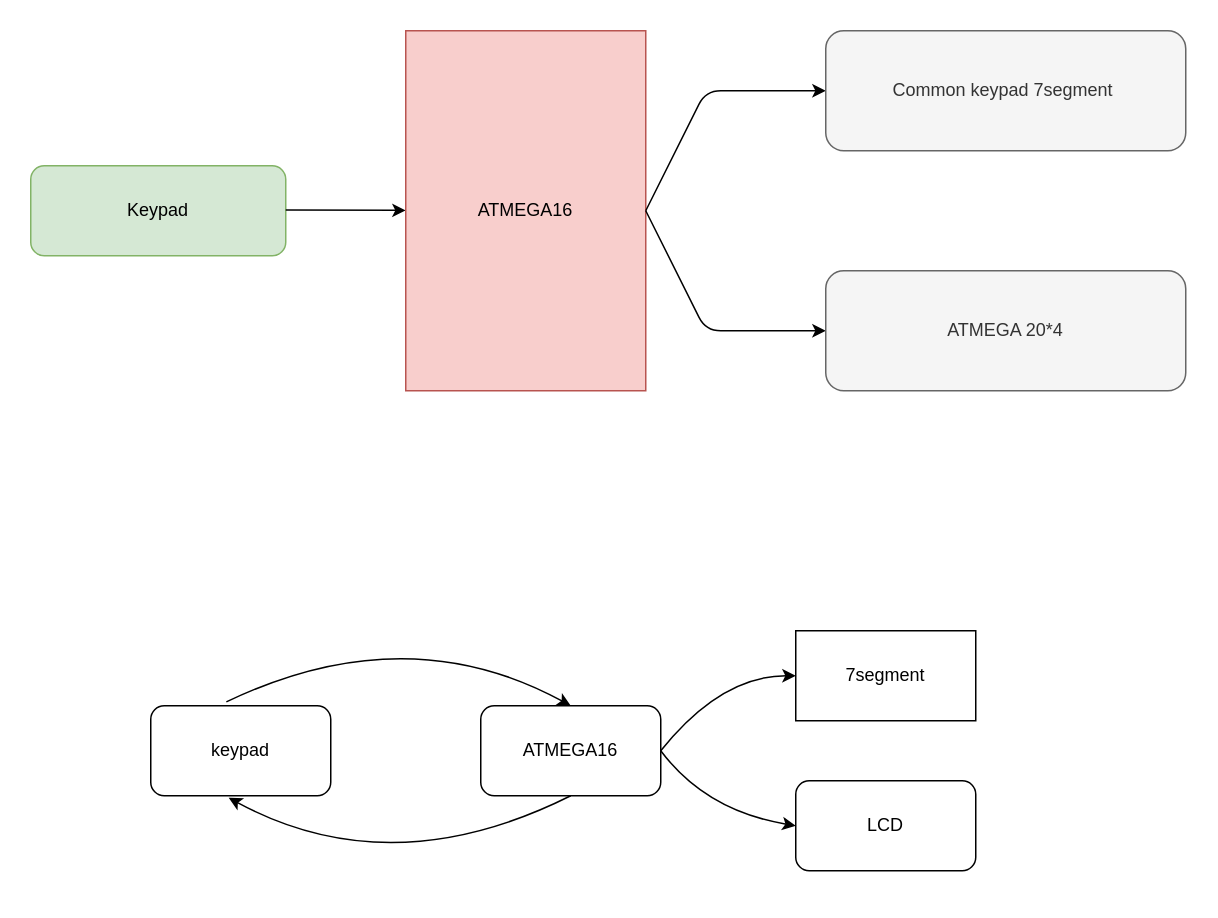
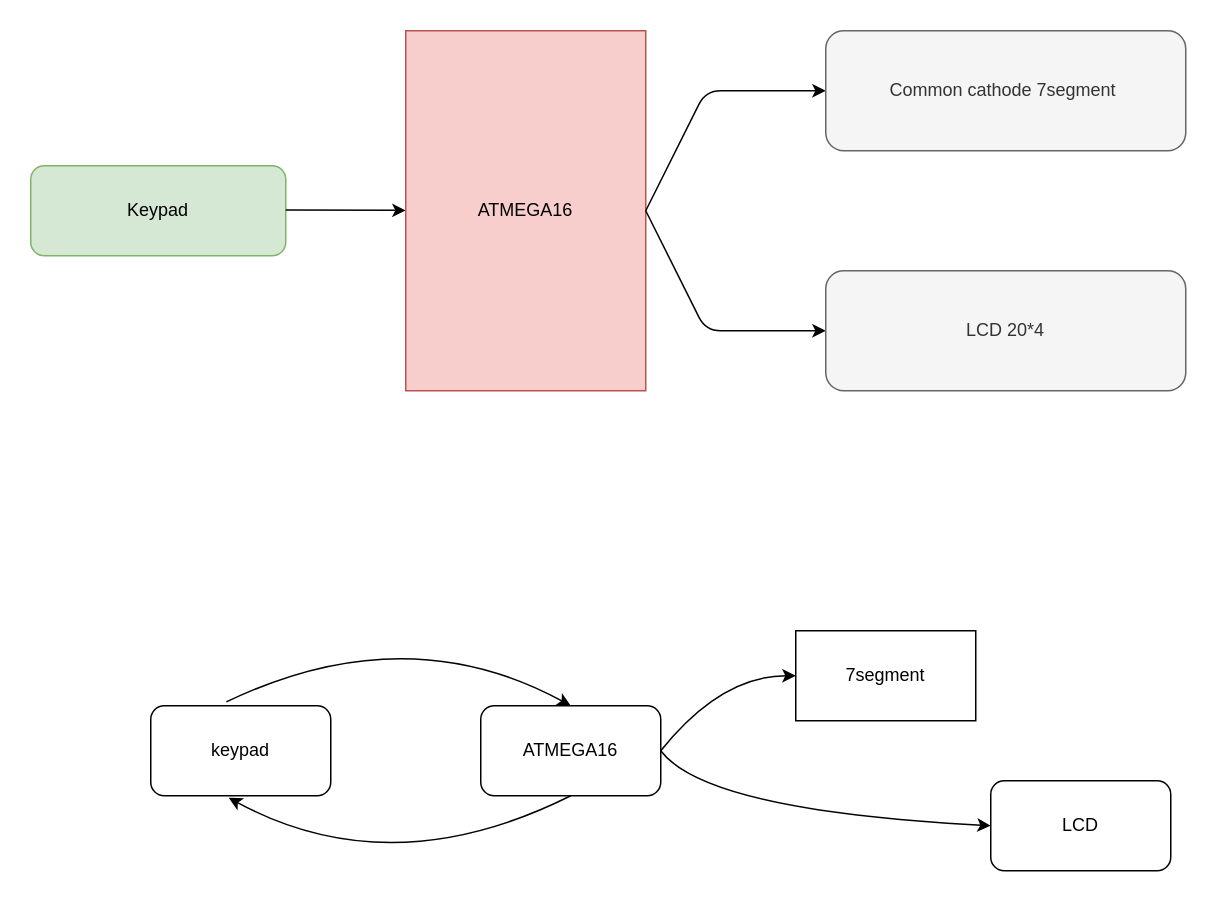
(1006, 91) -> (1006, 91)
(1006, 331) -> (1006, 331)
(886, 826) -> (1081, 826)
